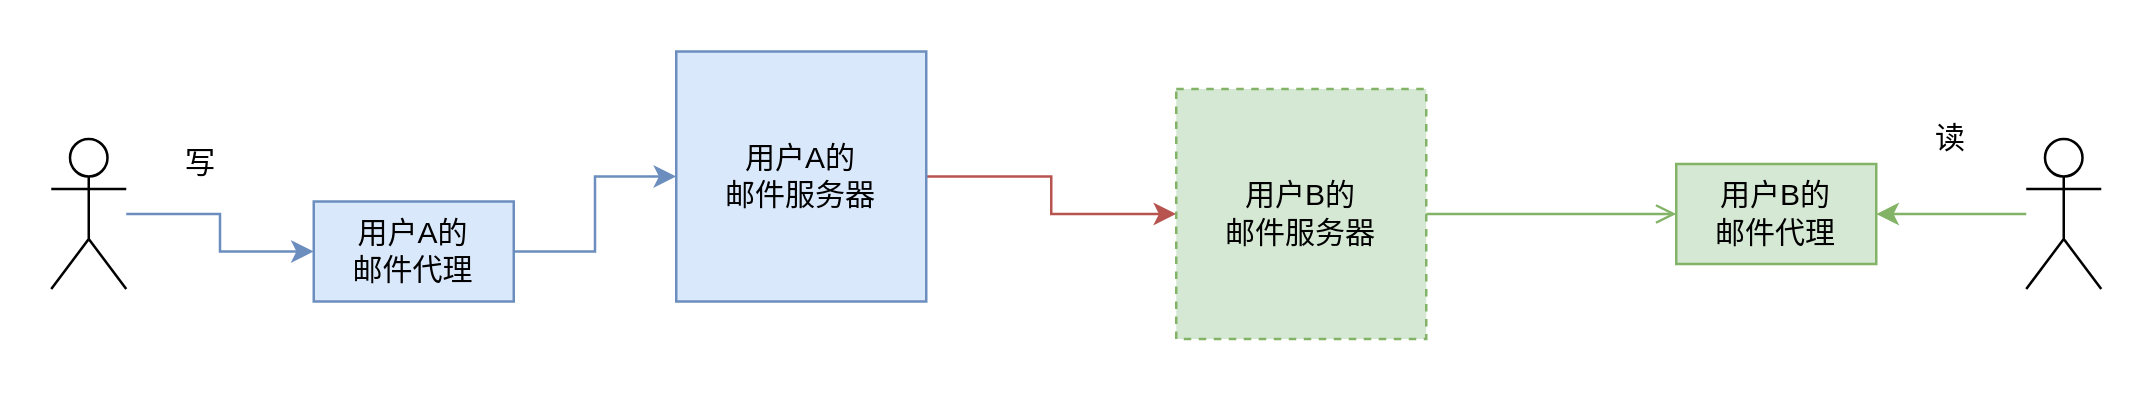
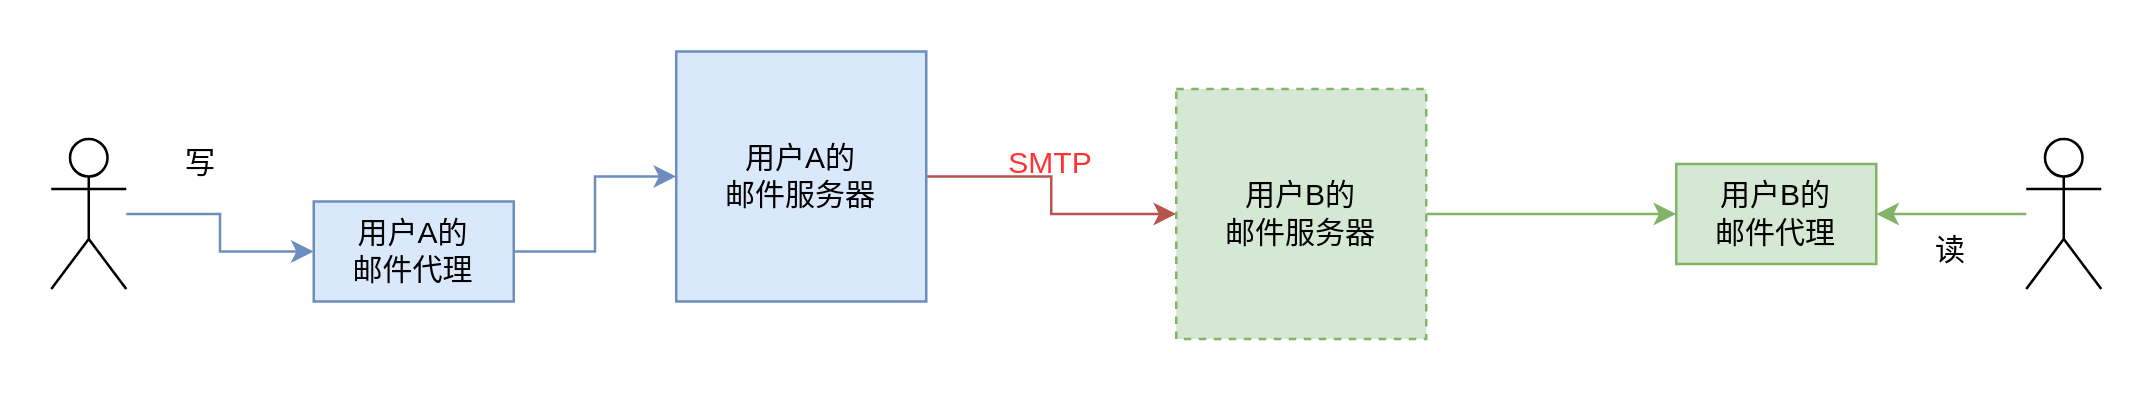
(1951, 139) -> (1951, 251)
none -> (1051, 164)
(1662, 214) -> (1658, 214)
